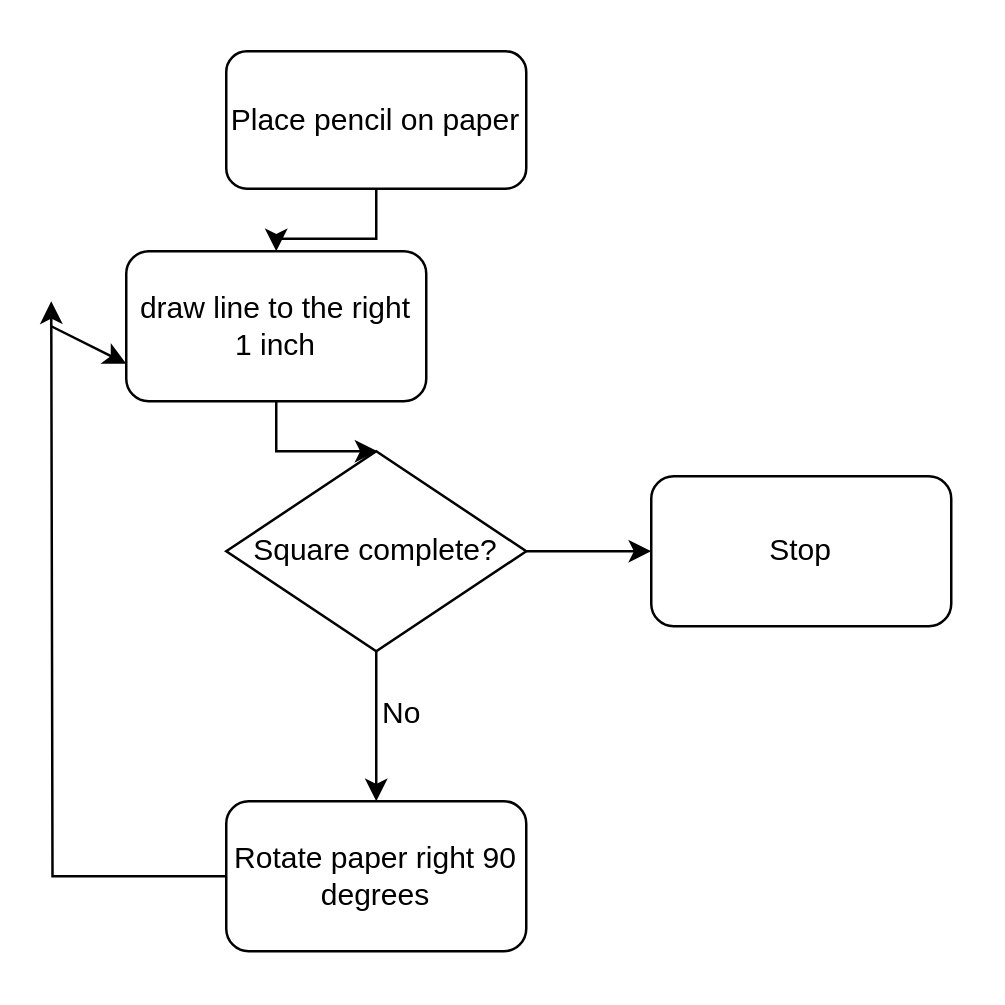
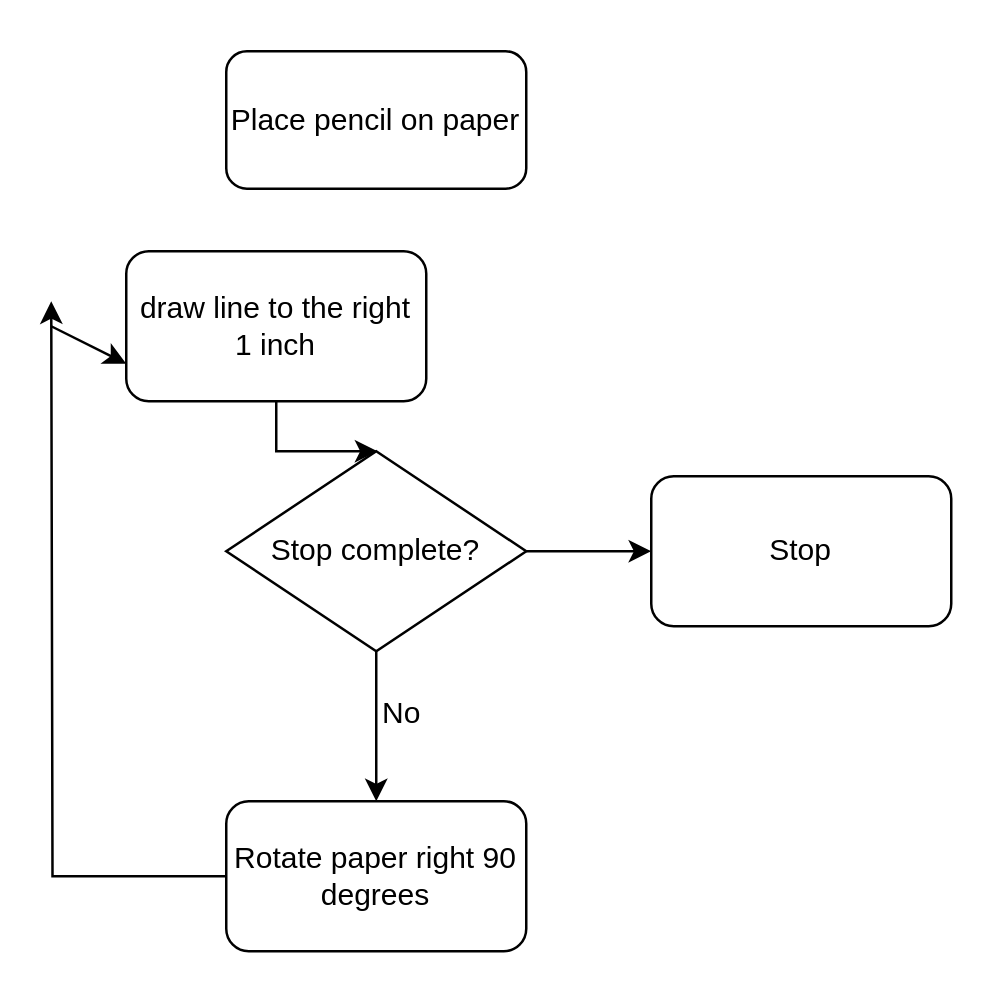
(350, 239) -> none
(376, 551) -> (376, 551)
